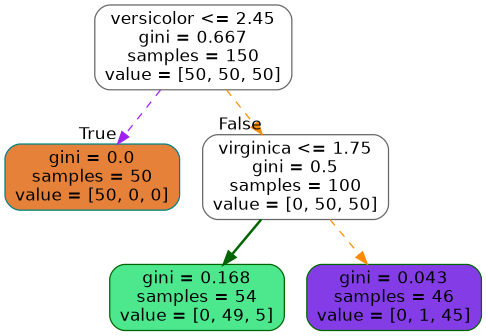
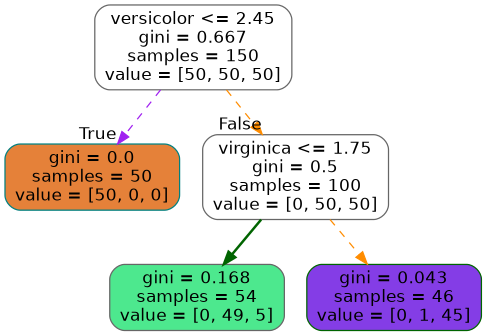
(197, 297) -> (197, 297)
